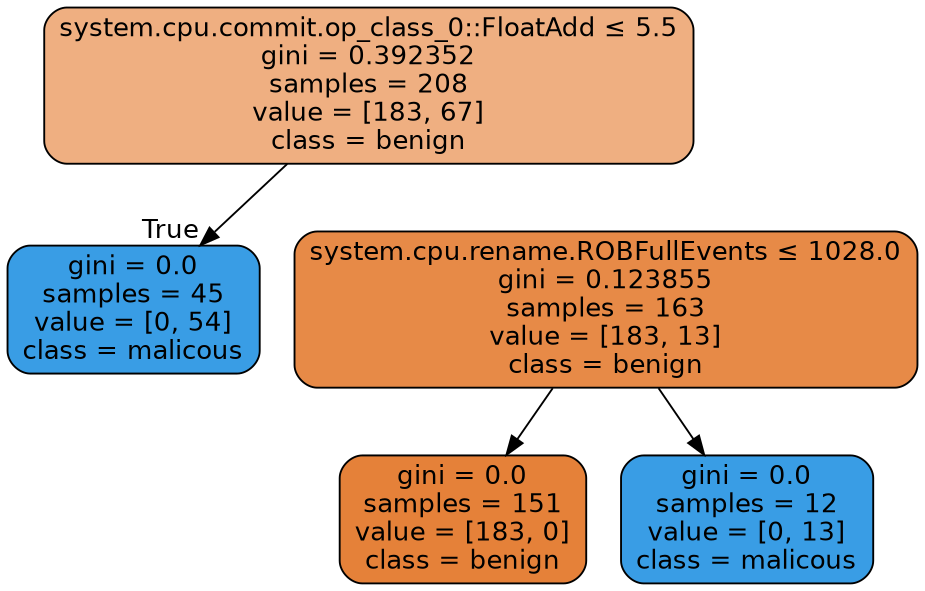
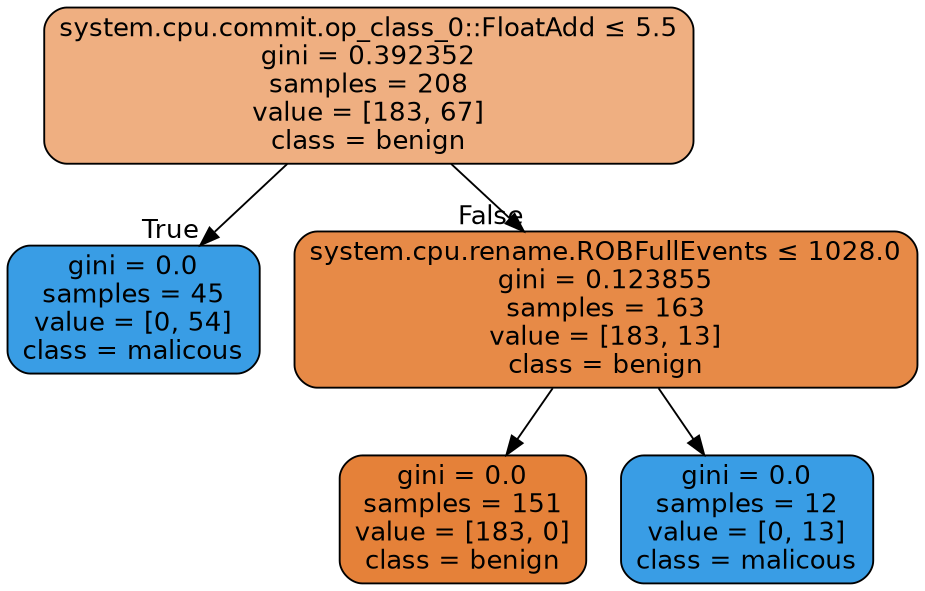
none -> (480, 191)
